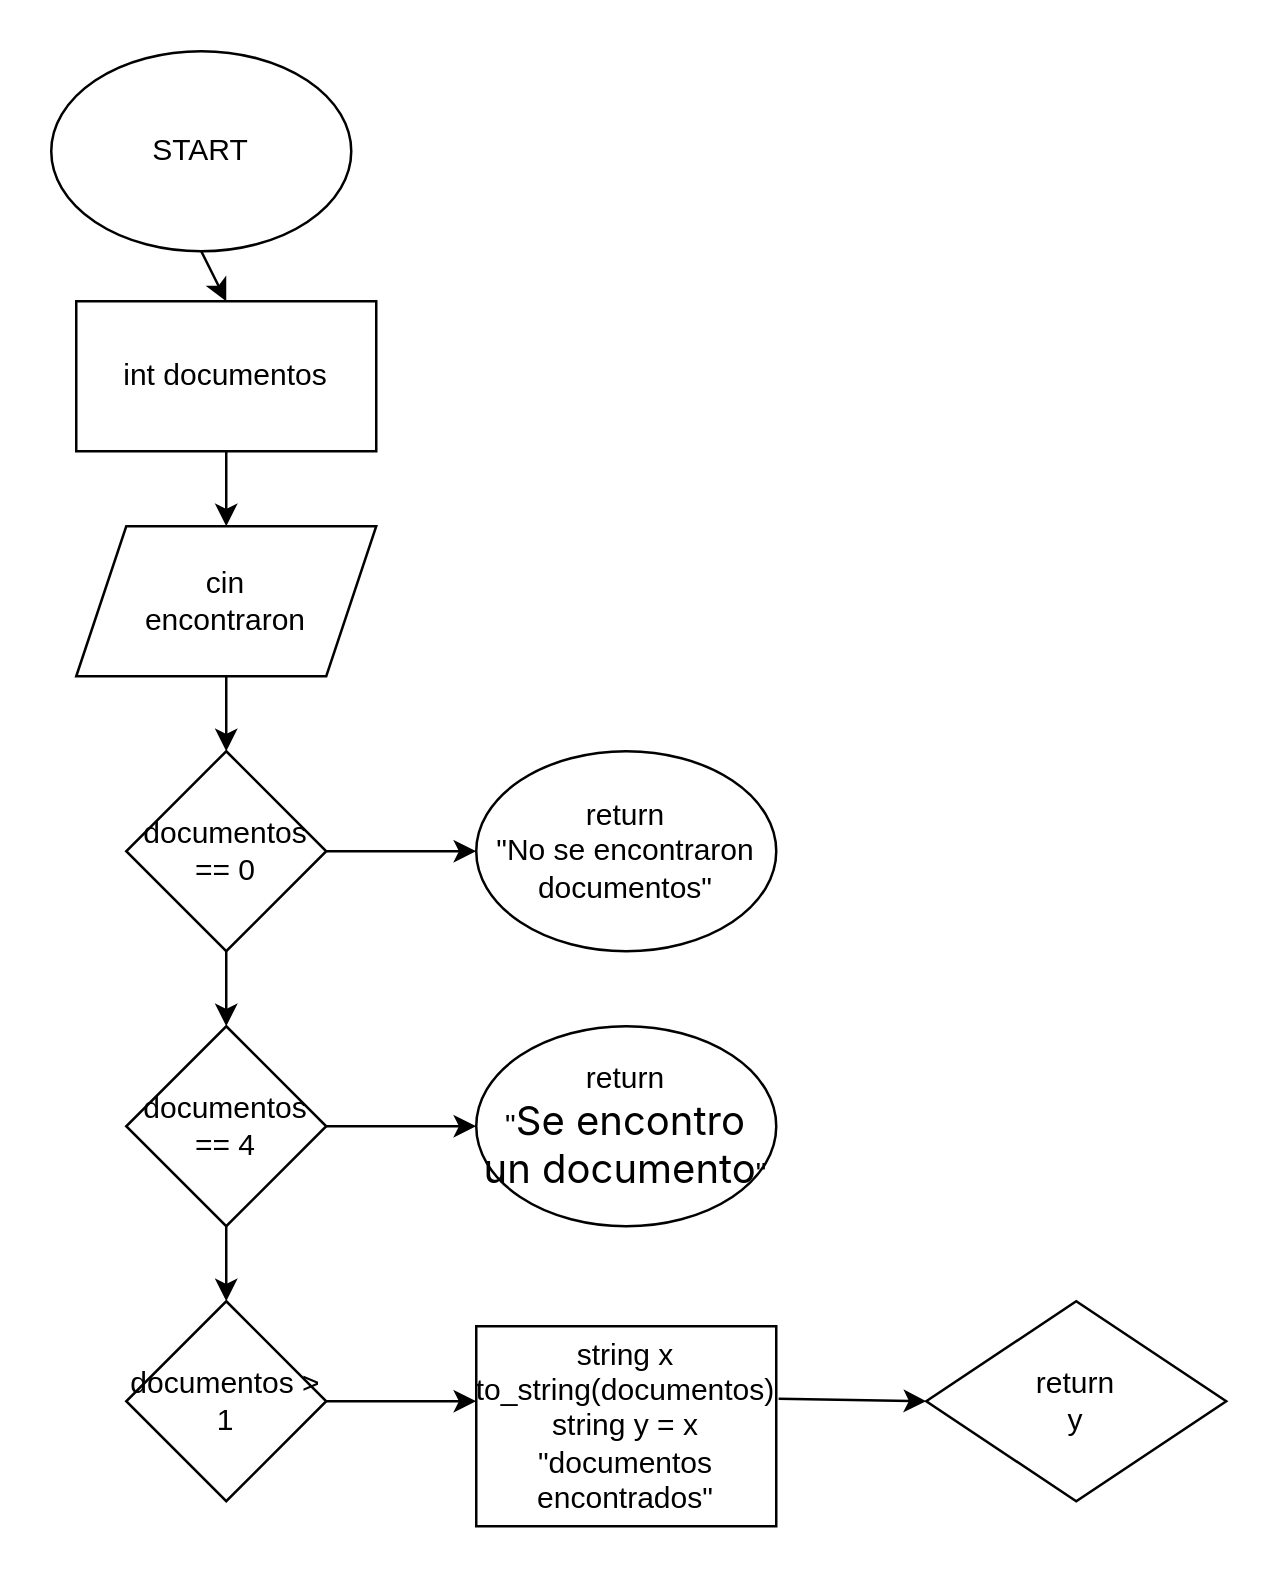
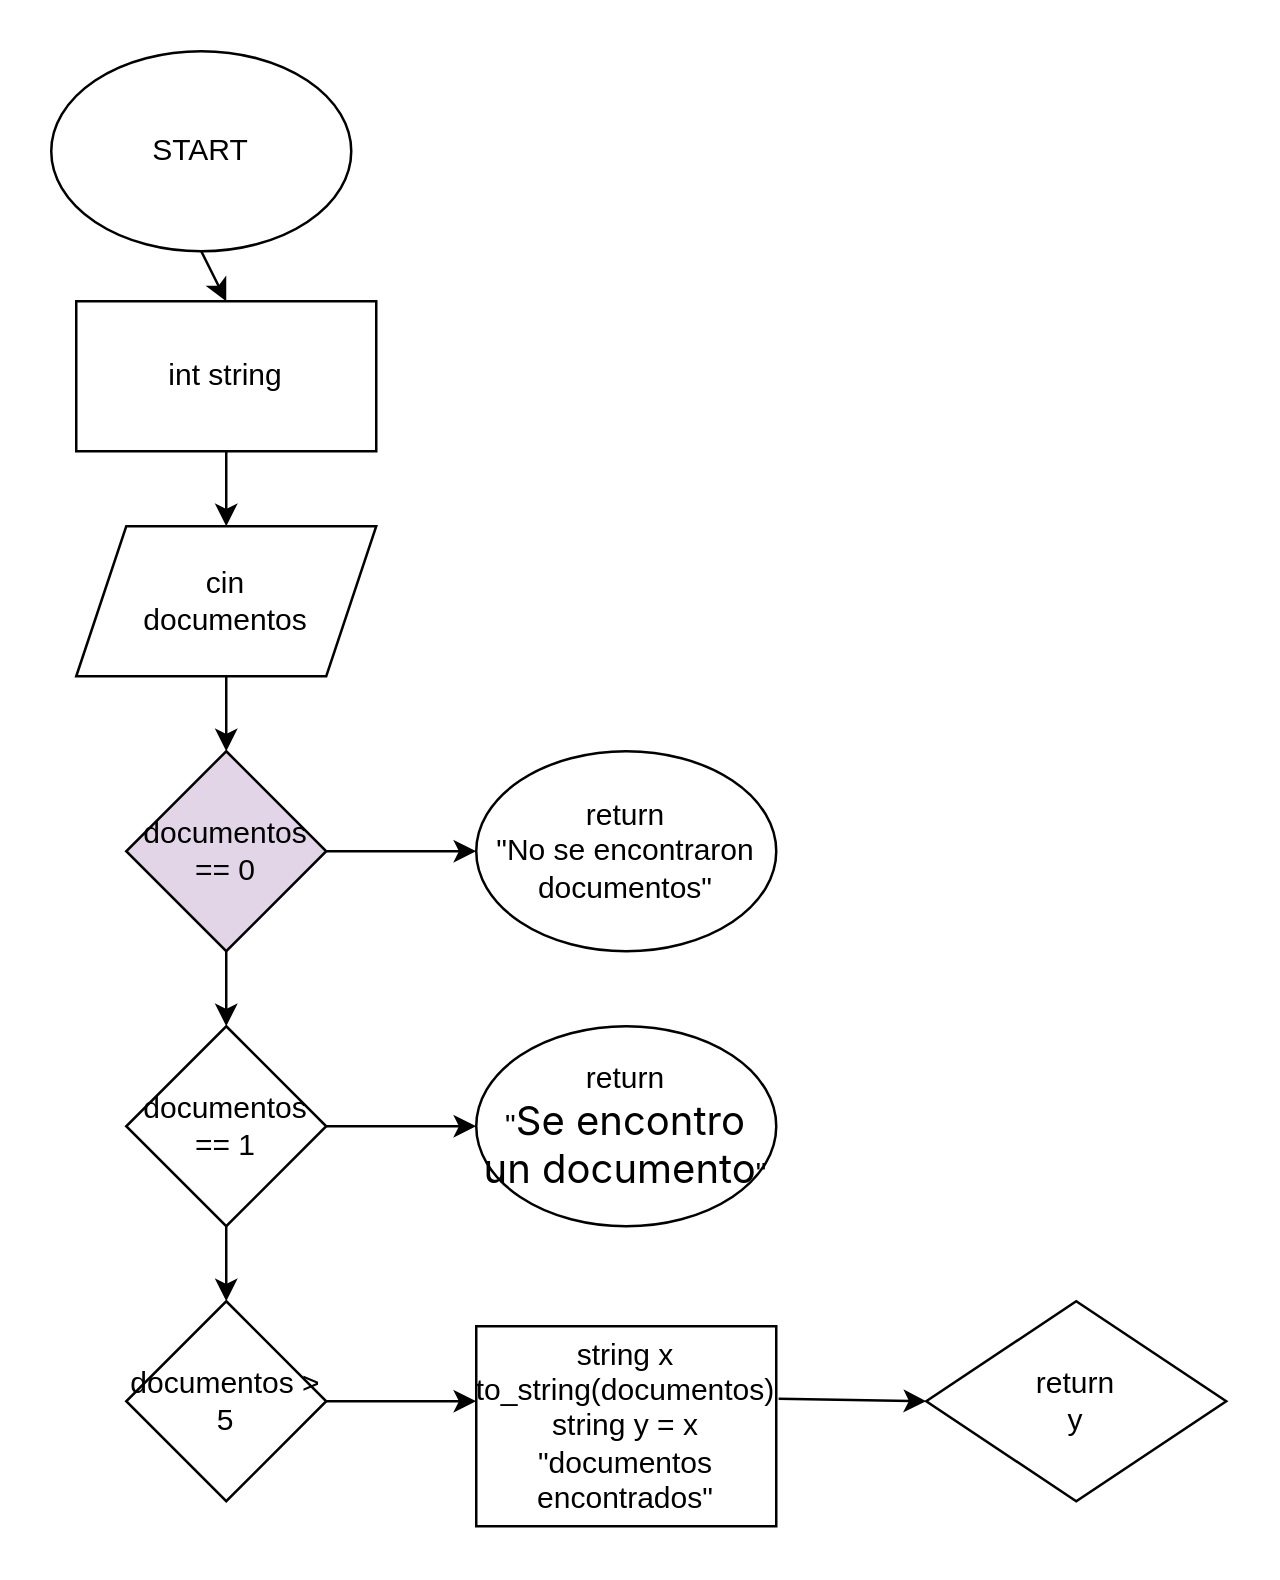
(226, 376) -> (226, 376)
(226, 601) -> (226, 601)
(226, 851) -> (226, 851)
(226, 1126) -> (226, 1126)
(226, 1401) -> (226, 1401)
